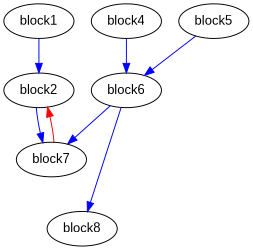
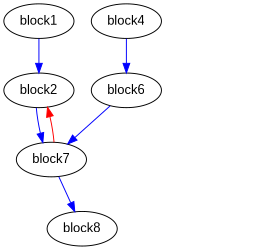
(214, 21) -> none
(106, 155) -> (65, 190)
